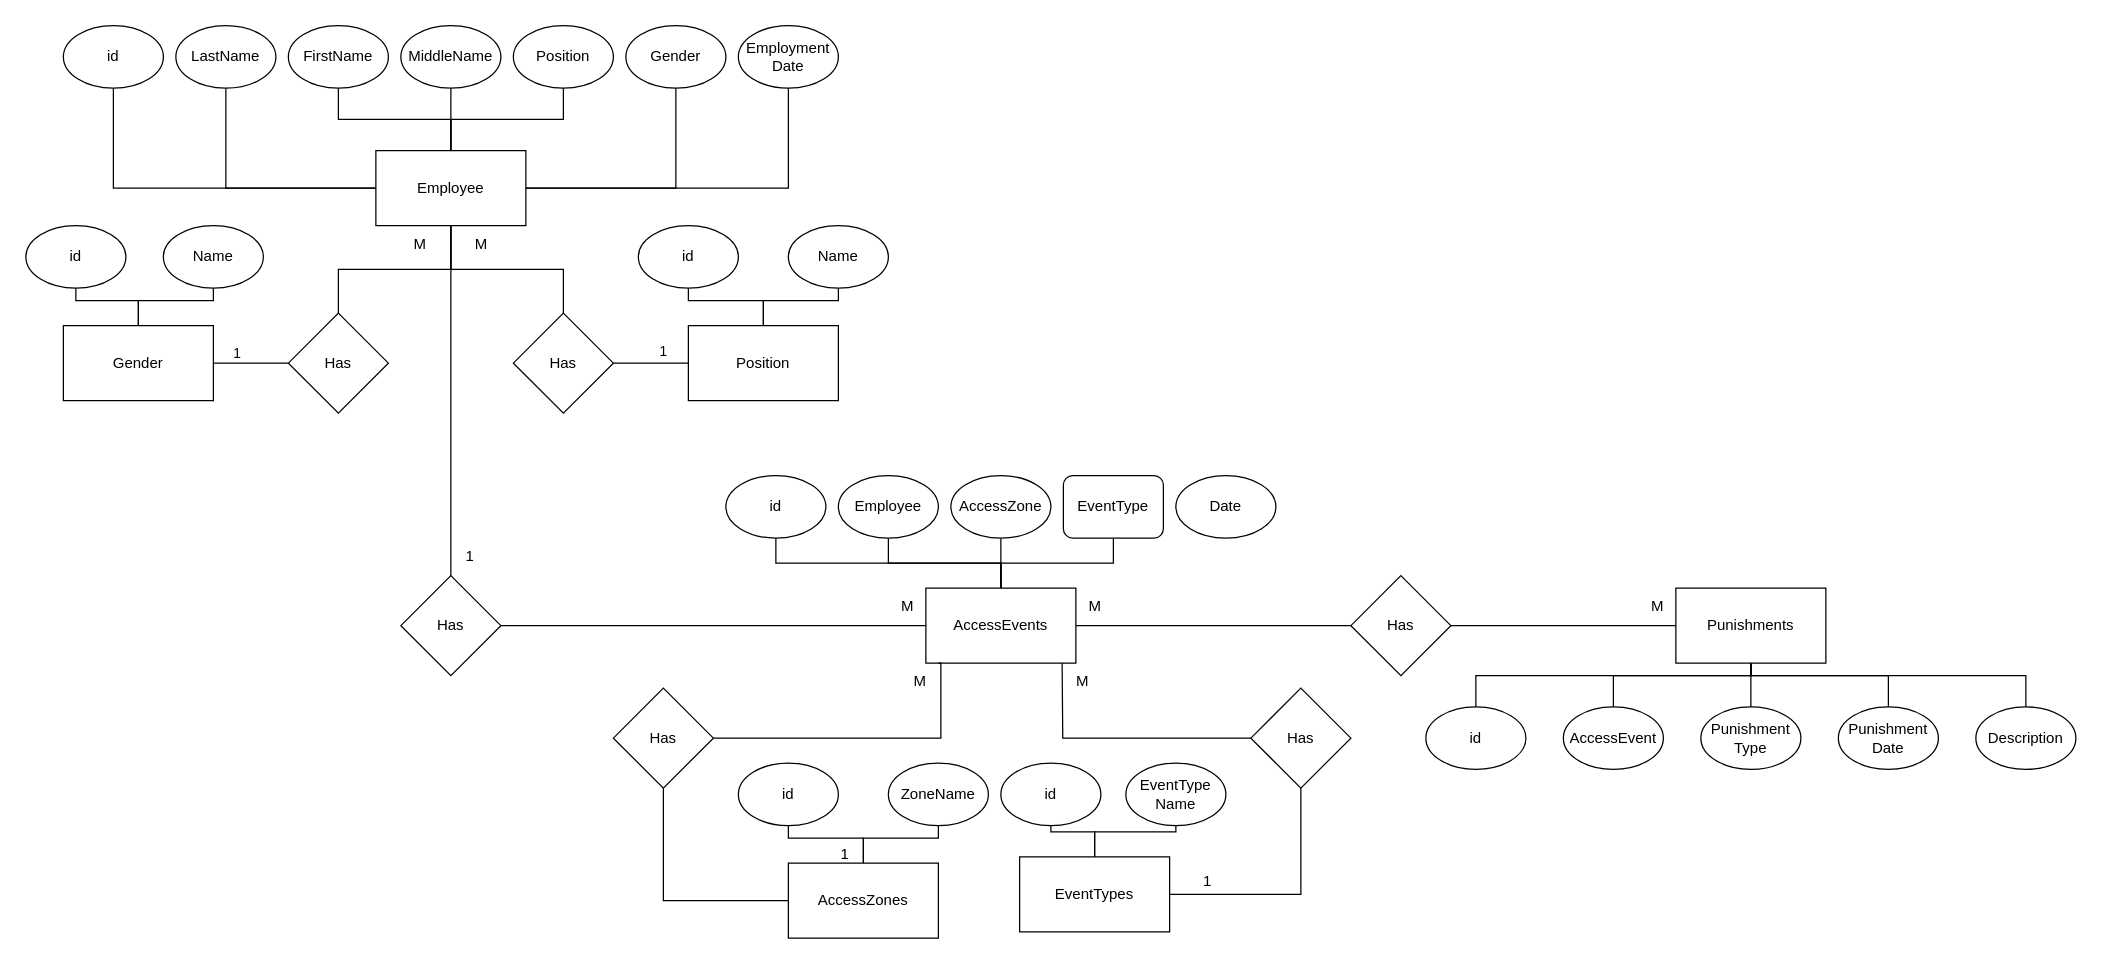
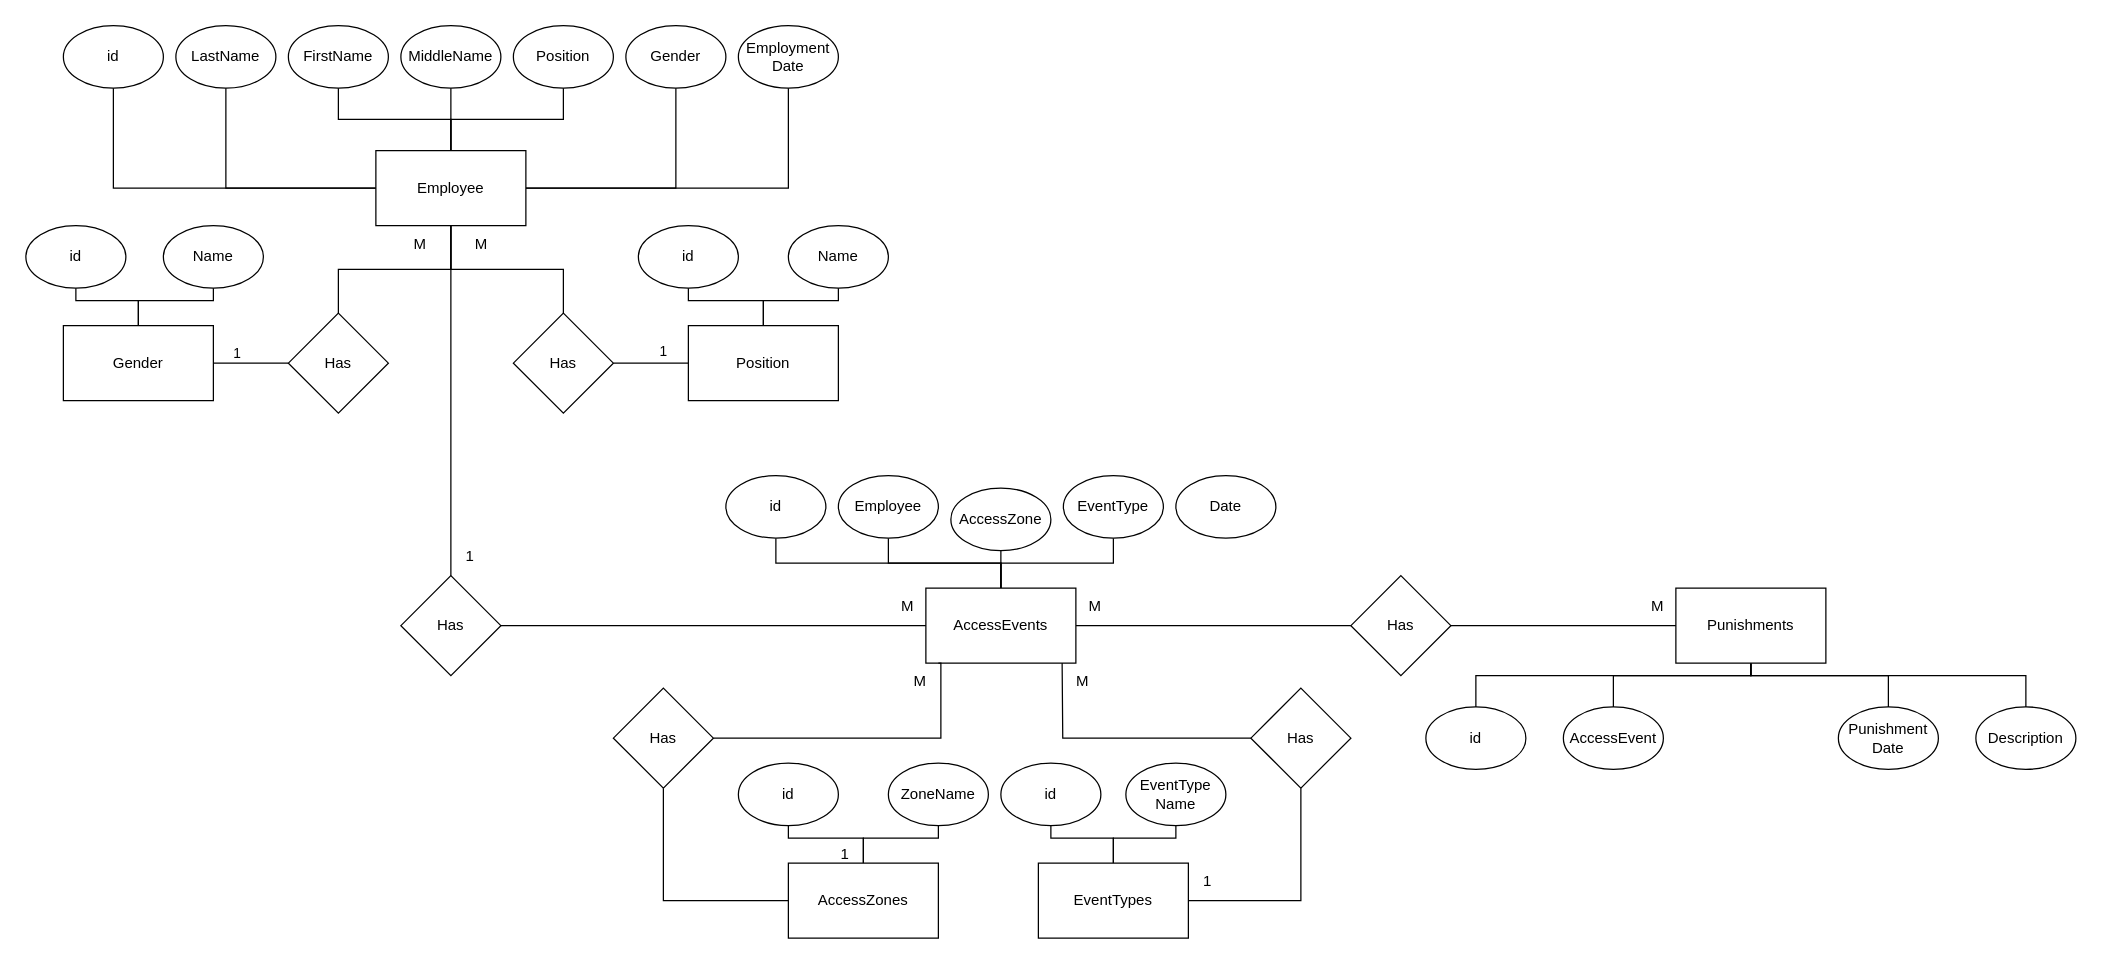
(1001, 507) -> (1001, 519)
(1113, 507) -> (1113, 507)
(1751, 686) -> none
(1751, 738) -> none
(1094, 894) -> (1113, 901)
